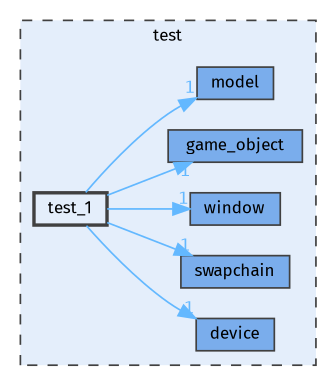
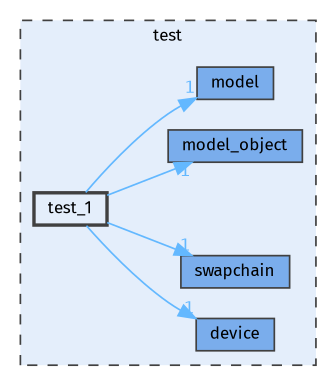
(235, 146) -> (235, 146)
(235, 209) -> none
